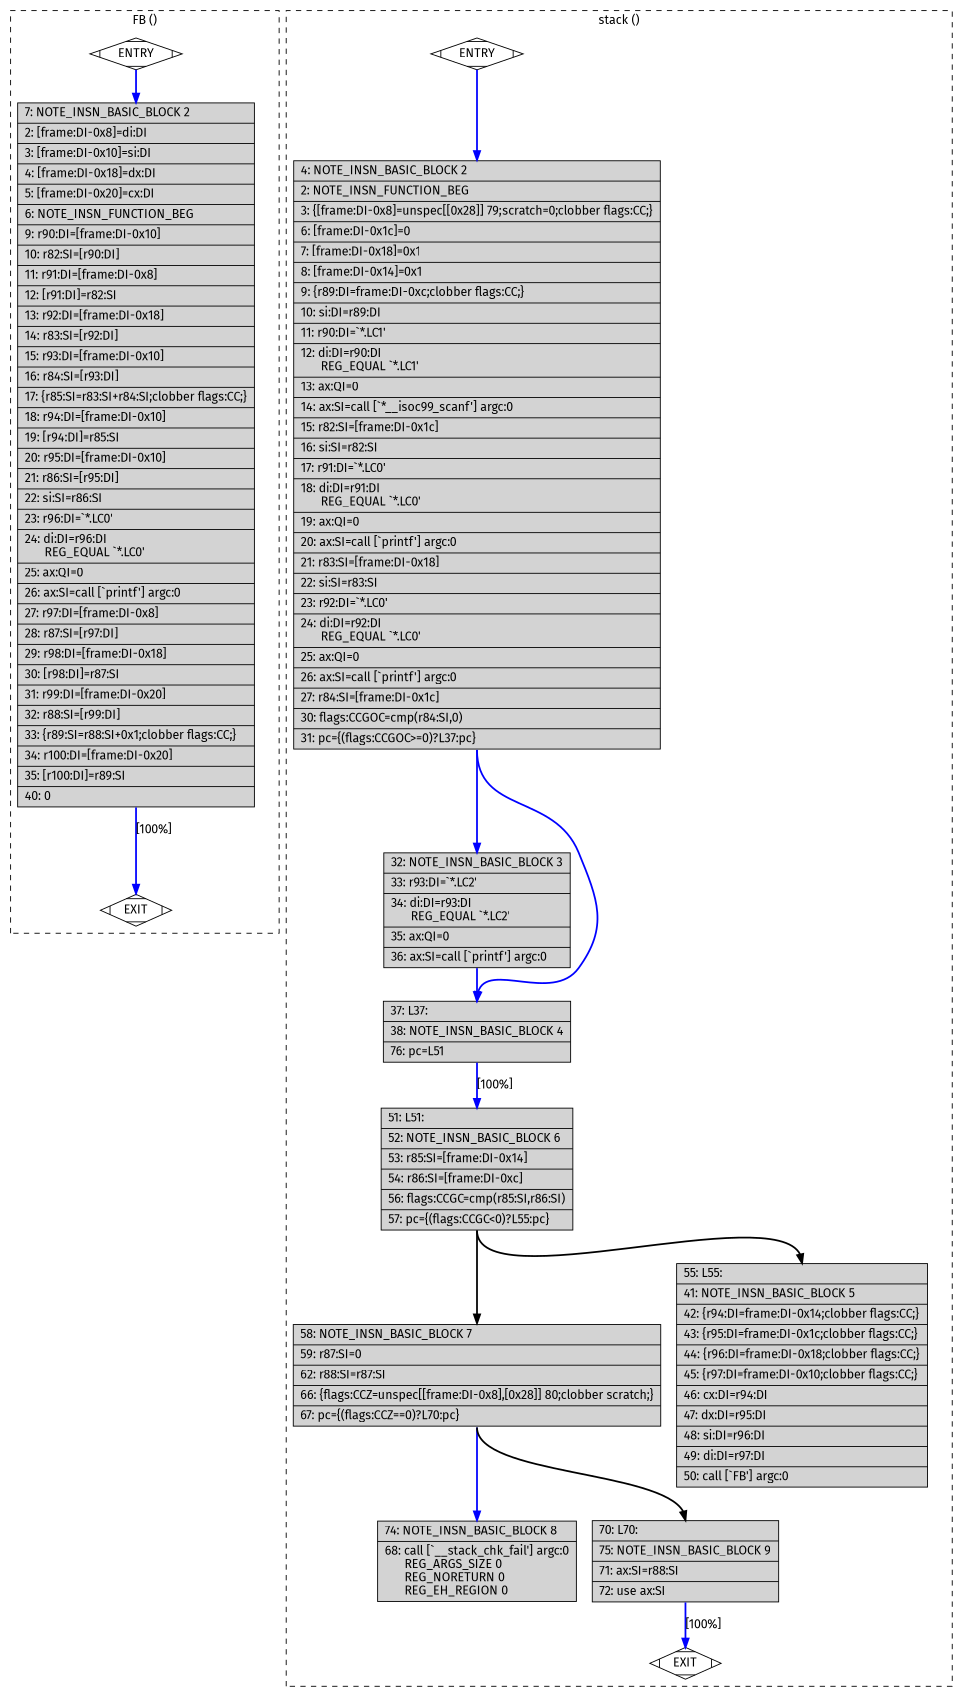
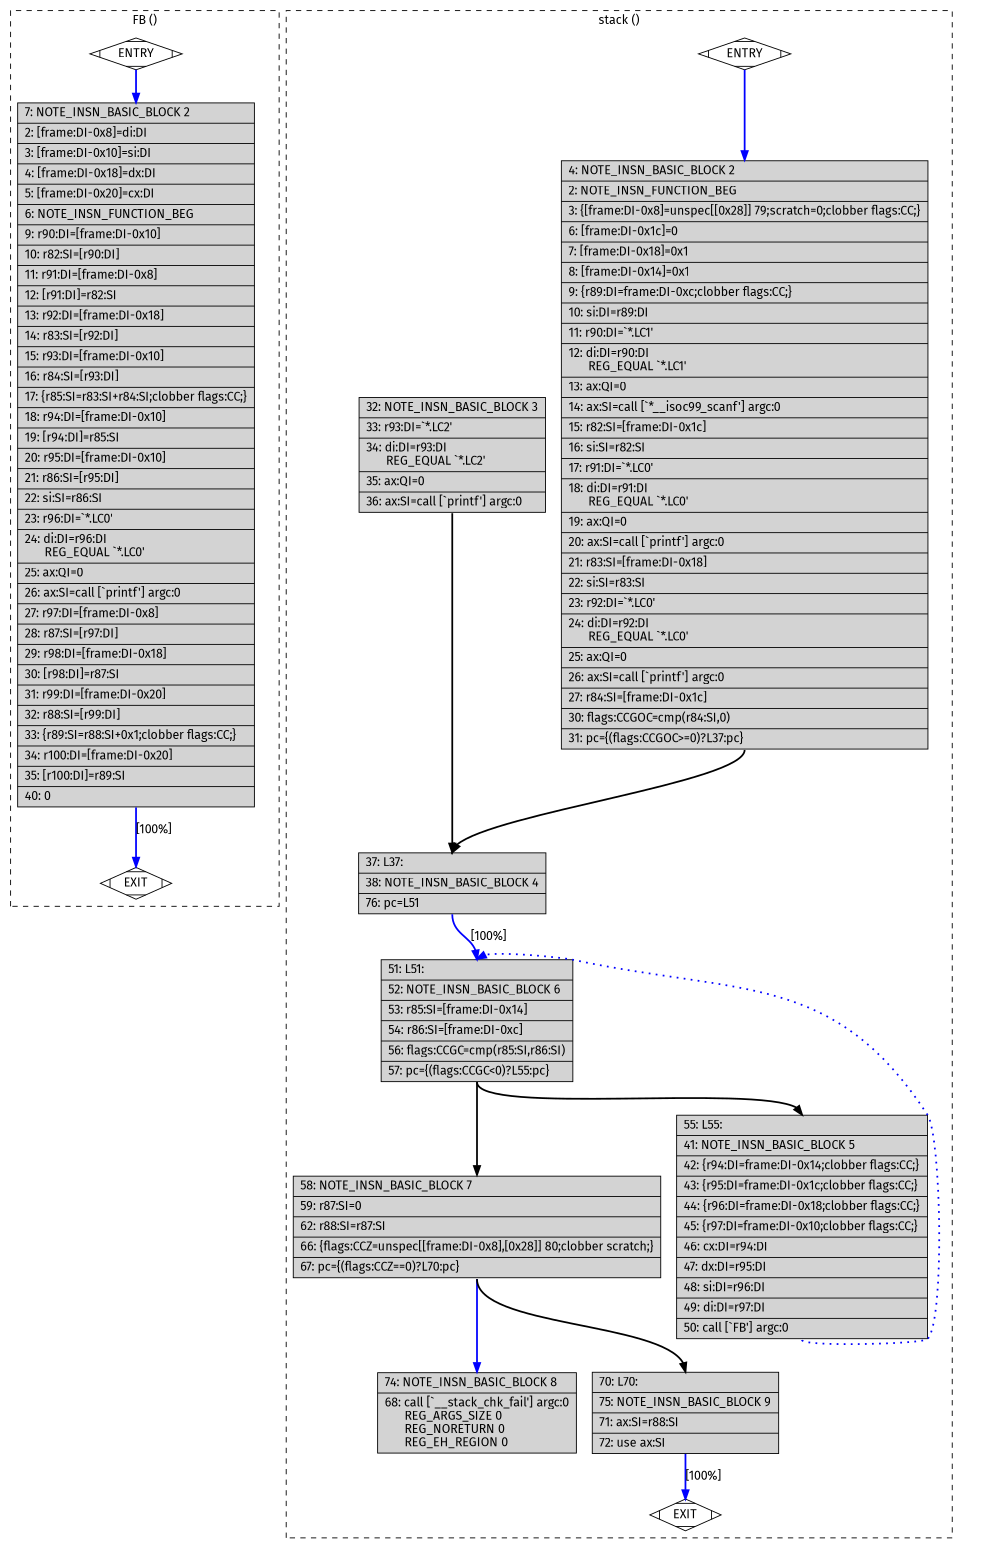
(477, 797) -> none
(593, 890) -> (603, 800)
(477, 980) -> (452, 678)
none -> (884, 1061)
